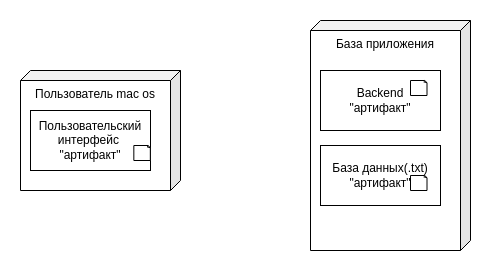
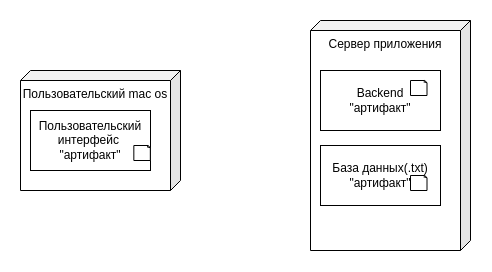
(386, 45) -> (386, 45)
(96, 95) -> (96, 102)
